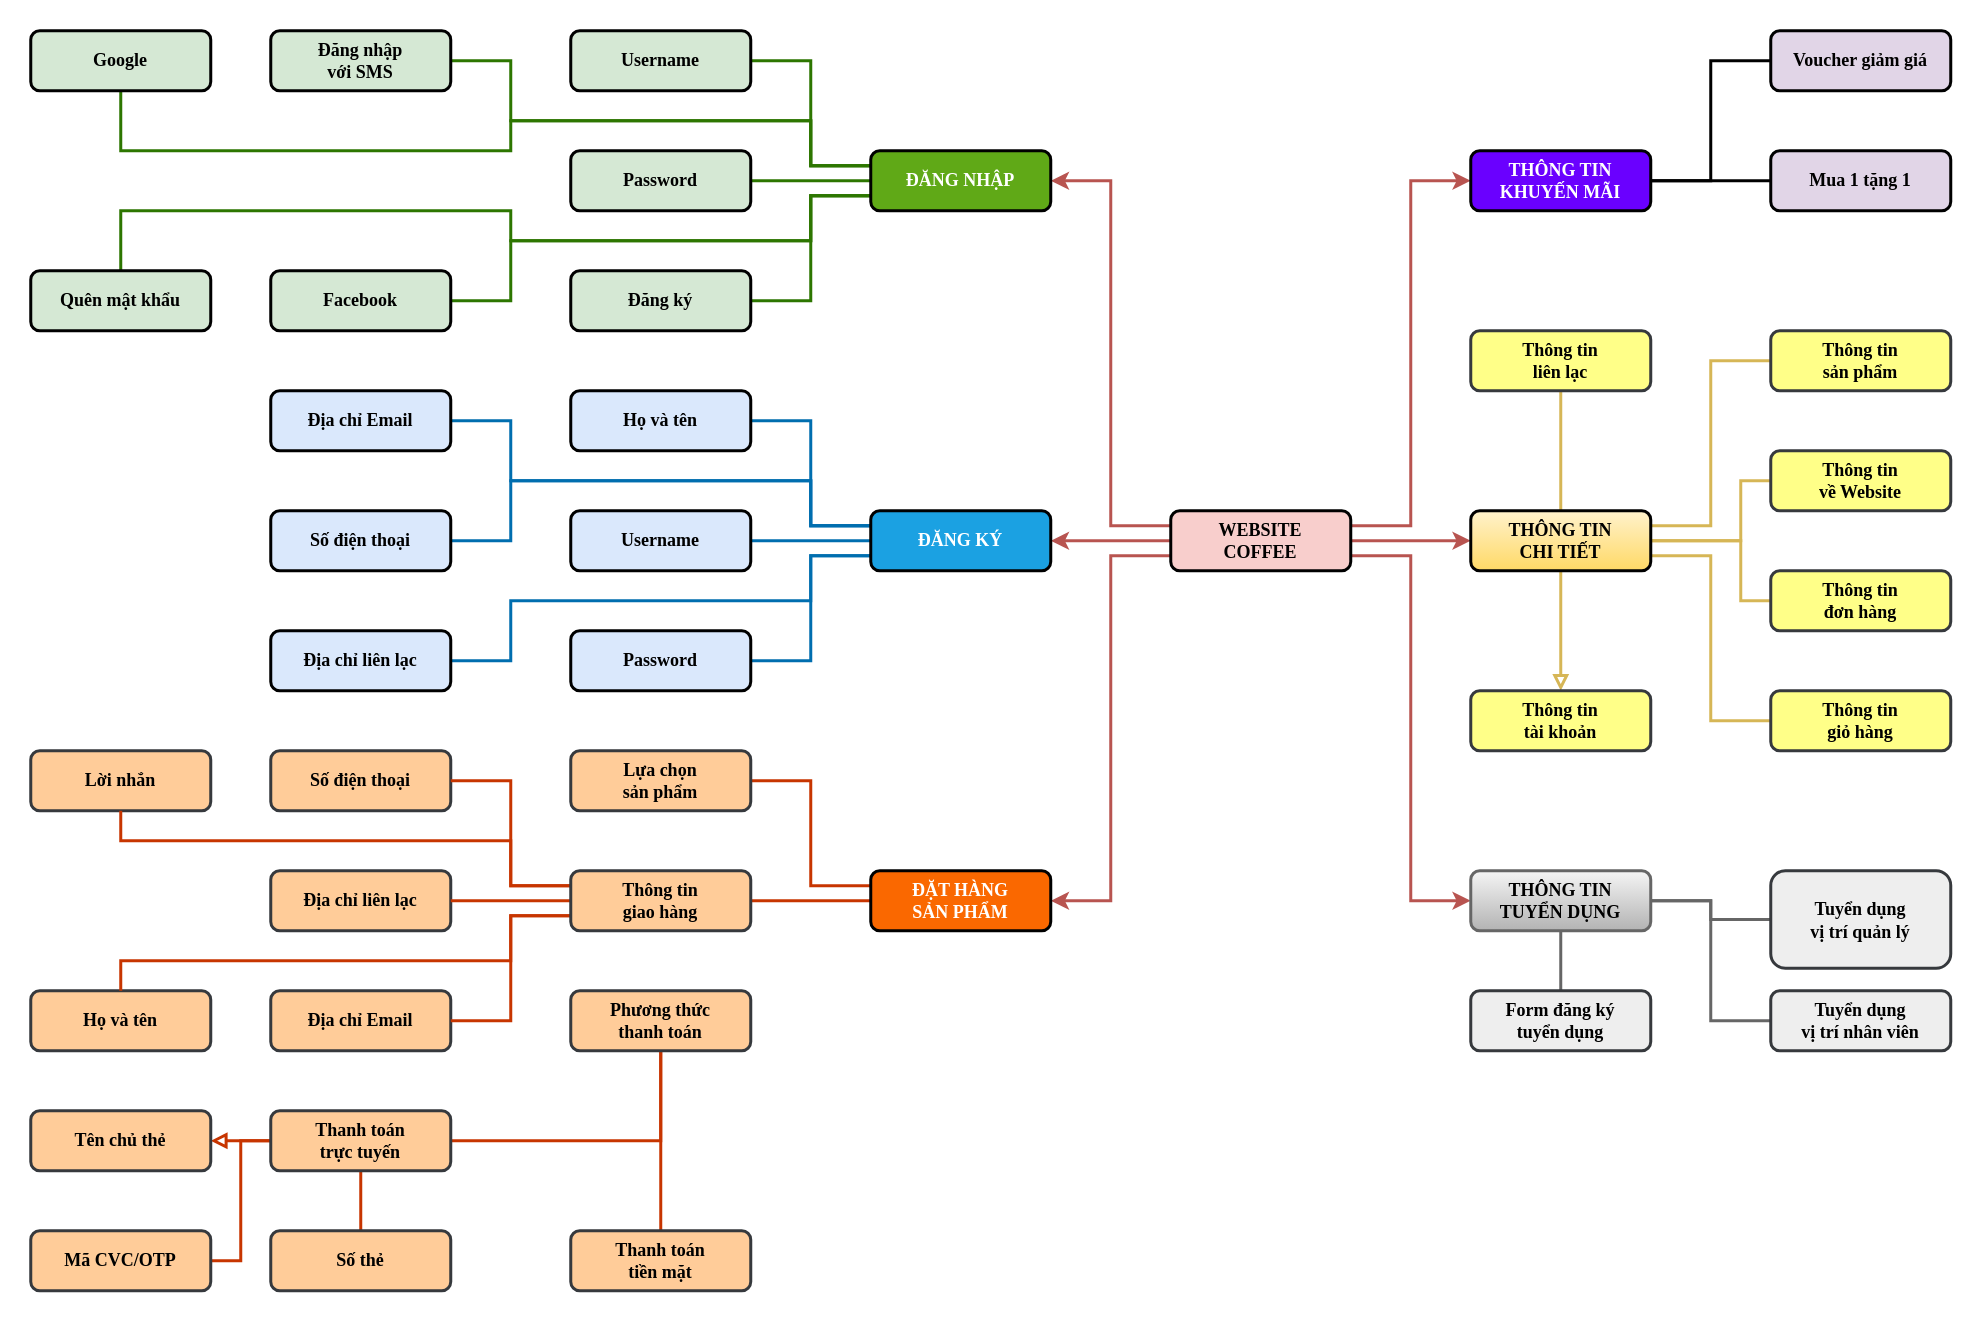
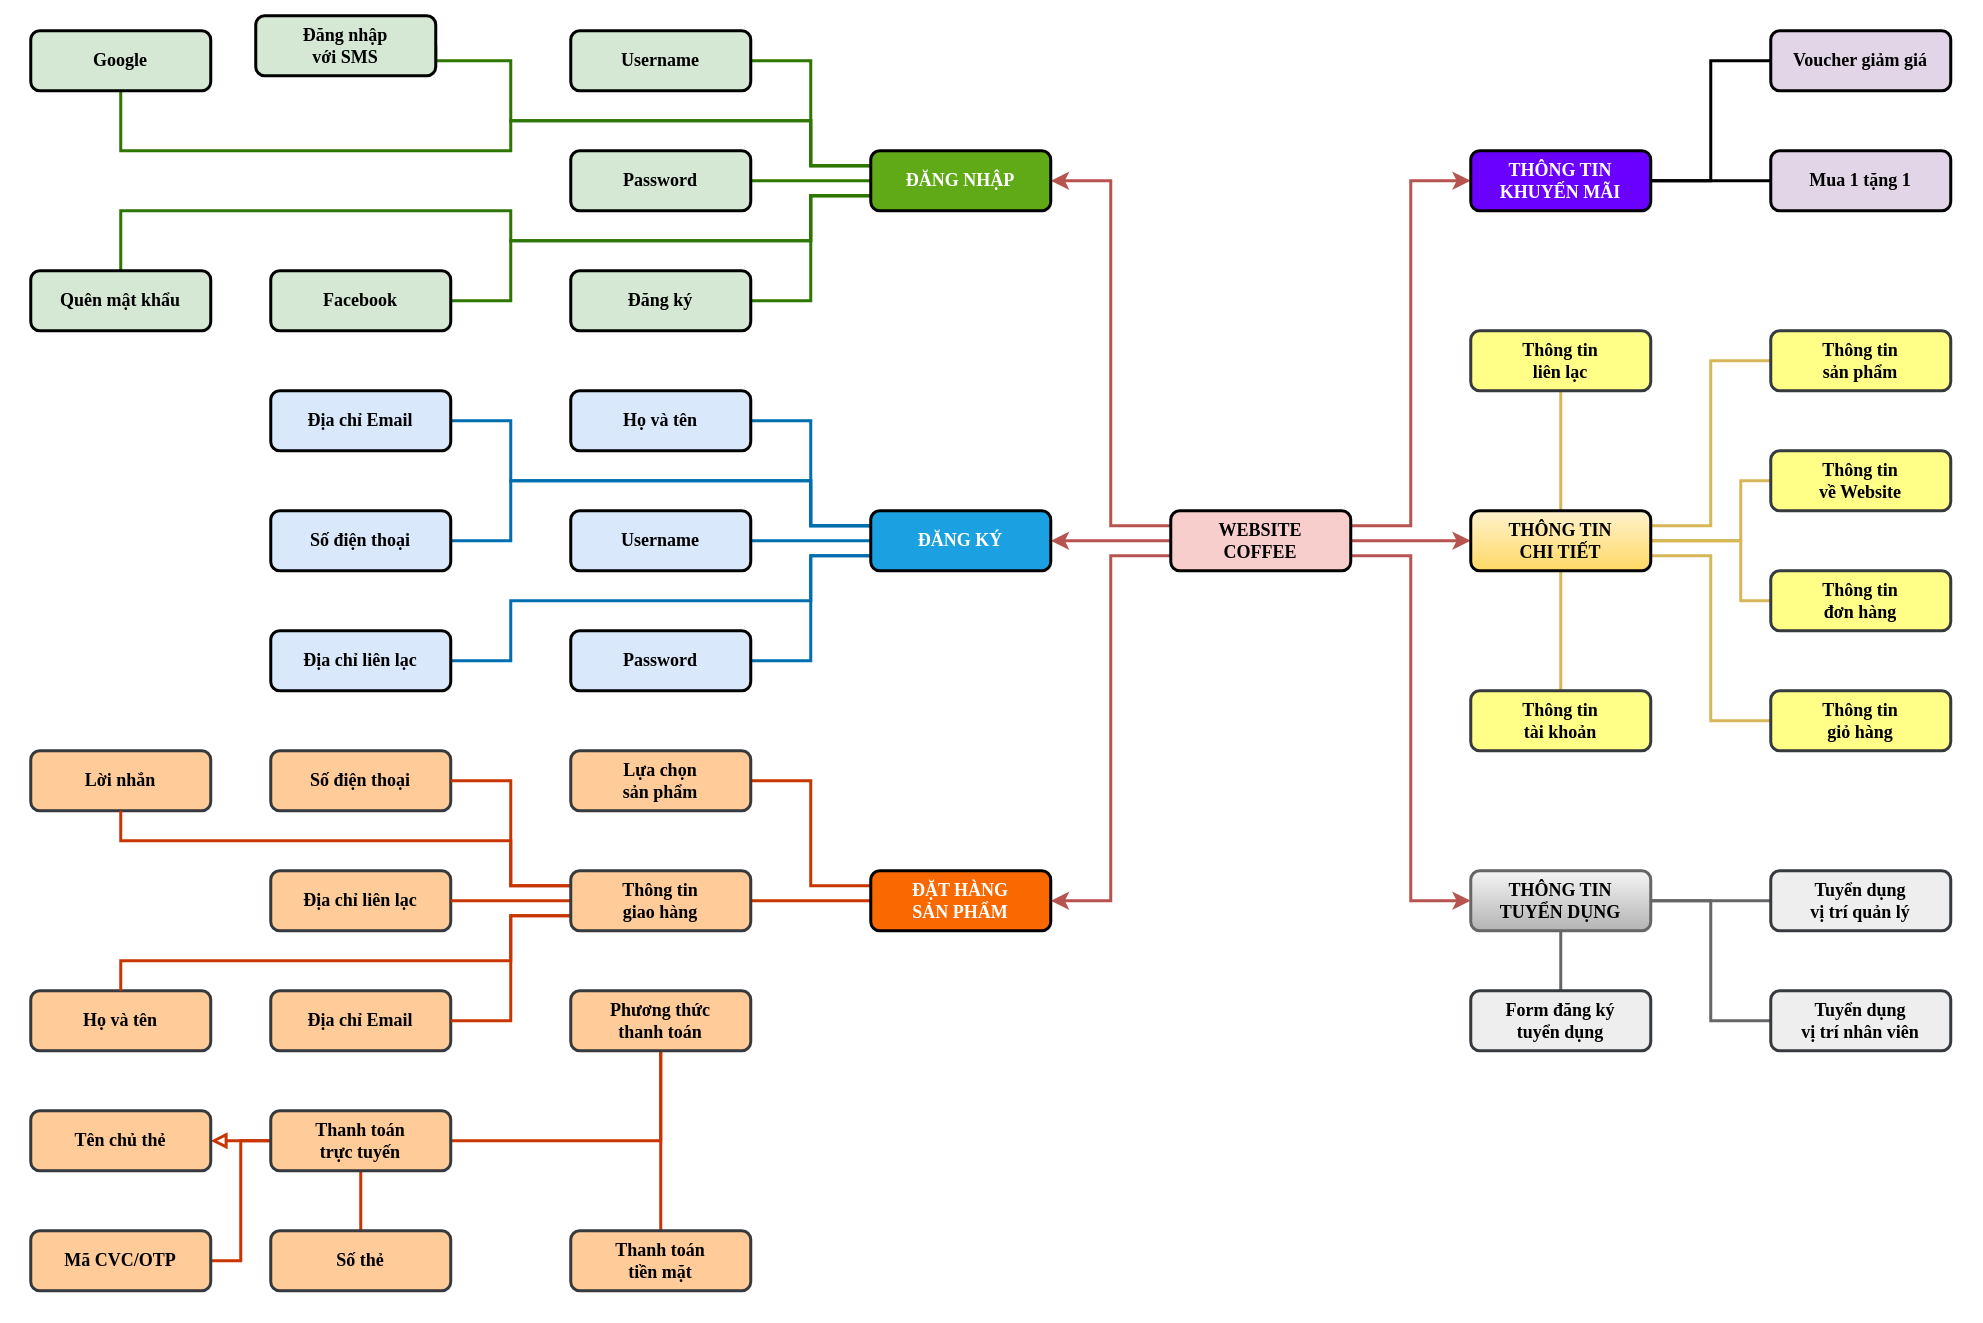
(361, 61) -> (346, 46)
(1561, 673) -> (1561, 680)
(1861, 920) -> (1861, 901)
